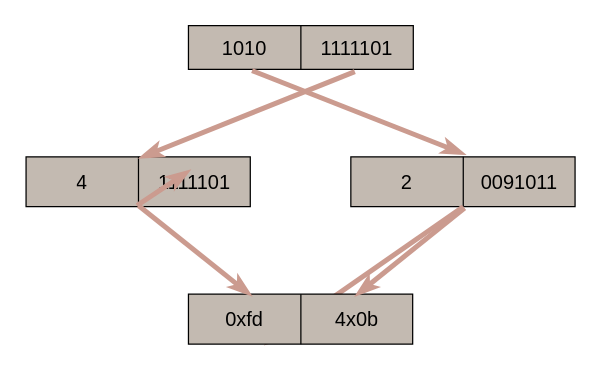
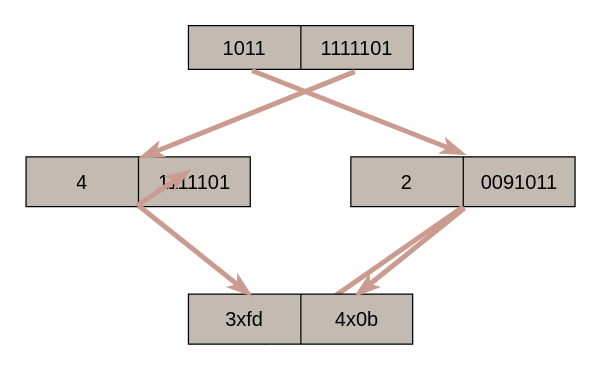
(244, 48) -> (244, 48)
(244, 319) -> (244, 319)
